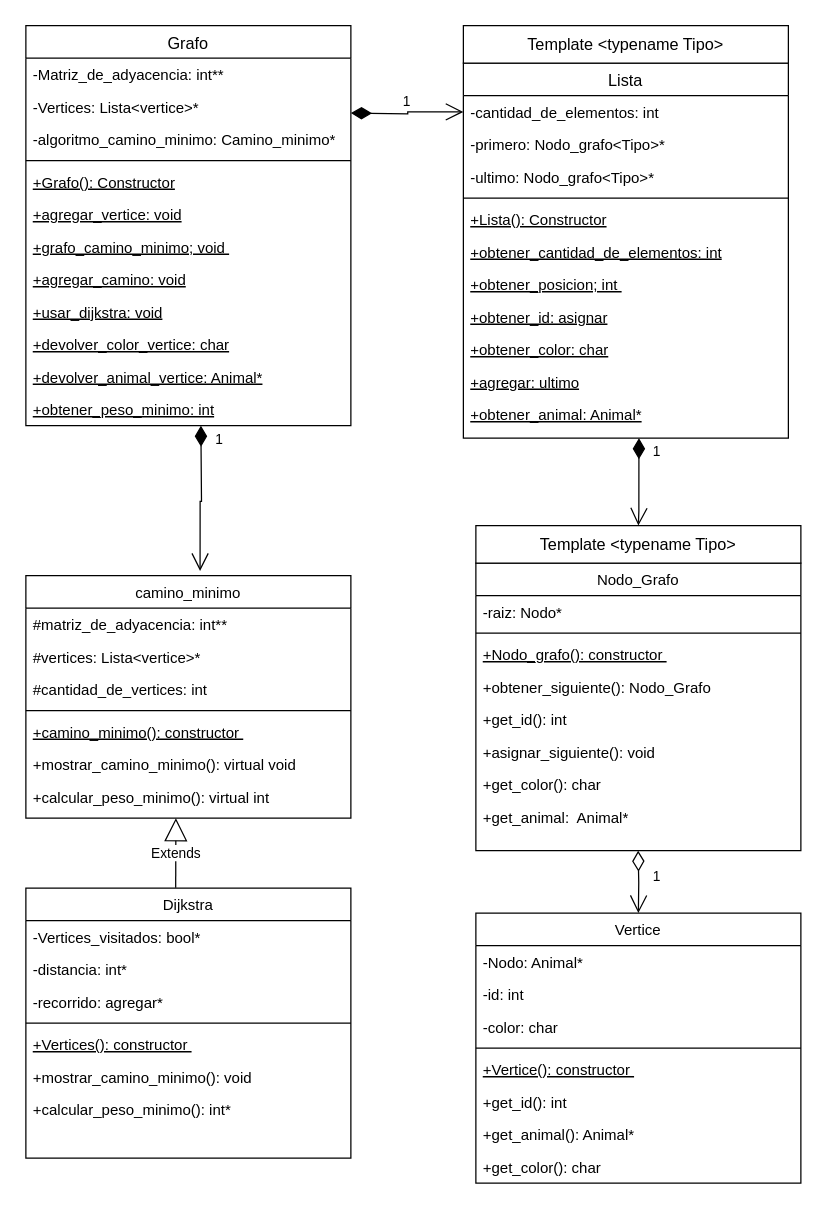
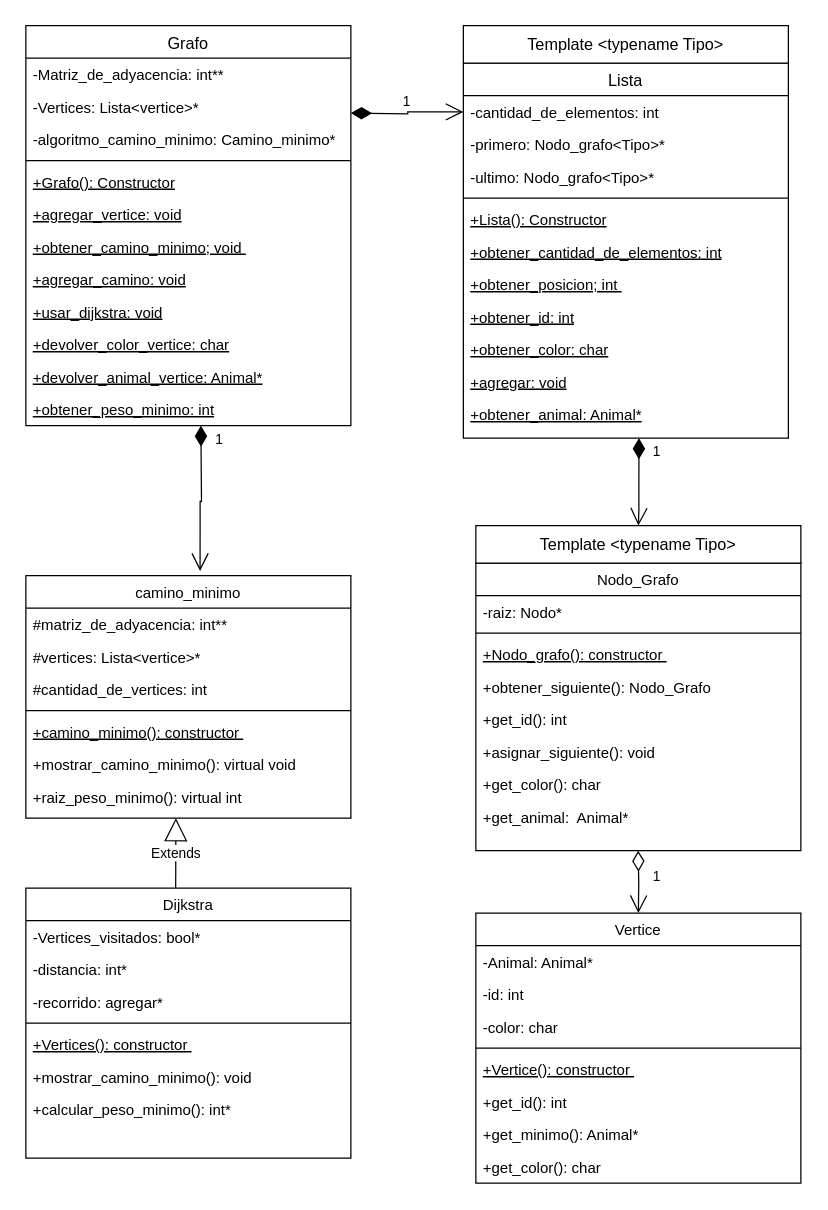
(130, 248) -> (138, 248)
(546, 318) -> (529, 318)
(529, 383) -> (523, 383)
(166, 798) -> (151, 798)
(534, 963) -> (538, 963)
(563, 1135) -> (563, 1135)
